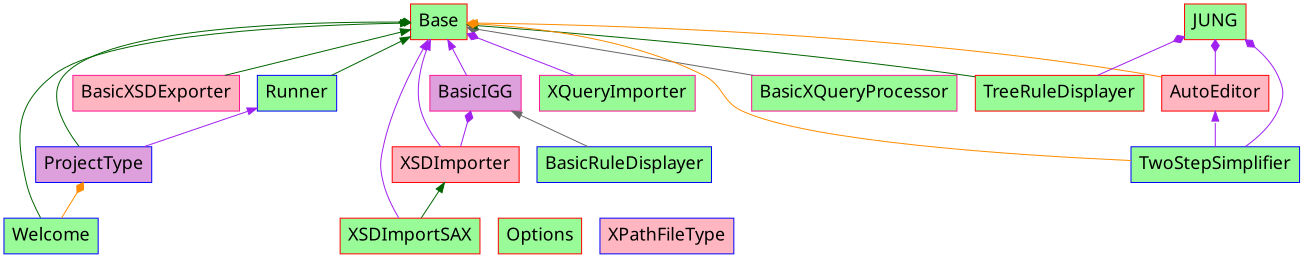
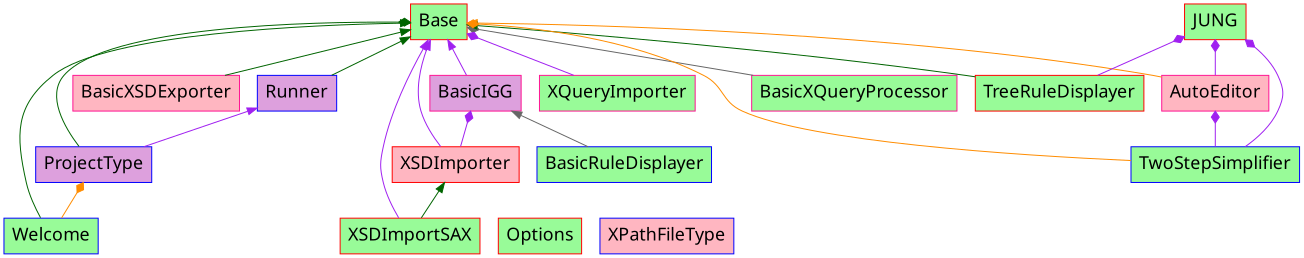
(297, 93) -> (297, 93)
(1215, 93) -> (1215, 93)
(1215, 135) -> (1215, 135)
